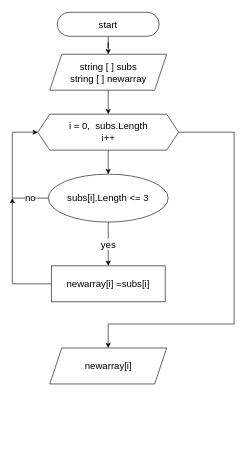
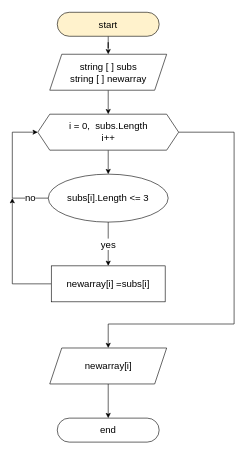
(108, 24) -> (108, 24)
none -> (108, 413)
none -> (108, 431)
